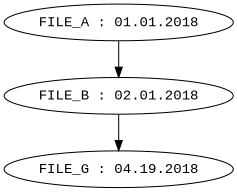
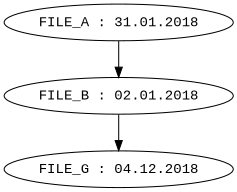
(119, 22) -> (119, 22)
(119, 169) -> (119, 169)
